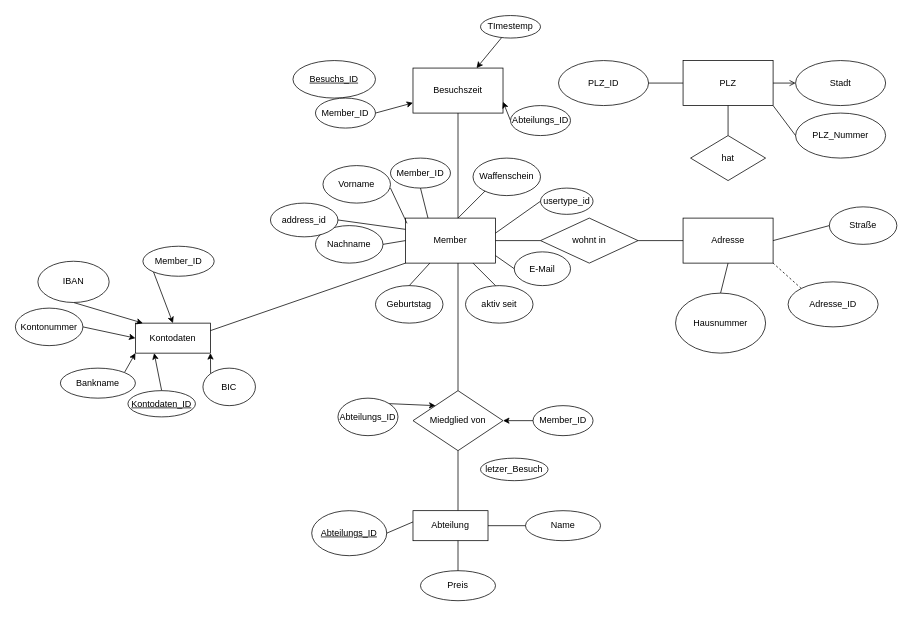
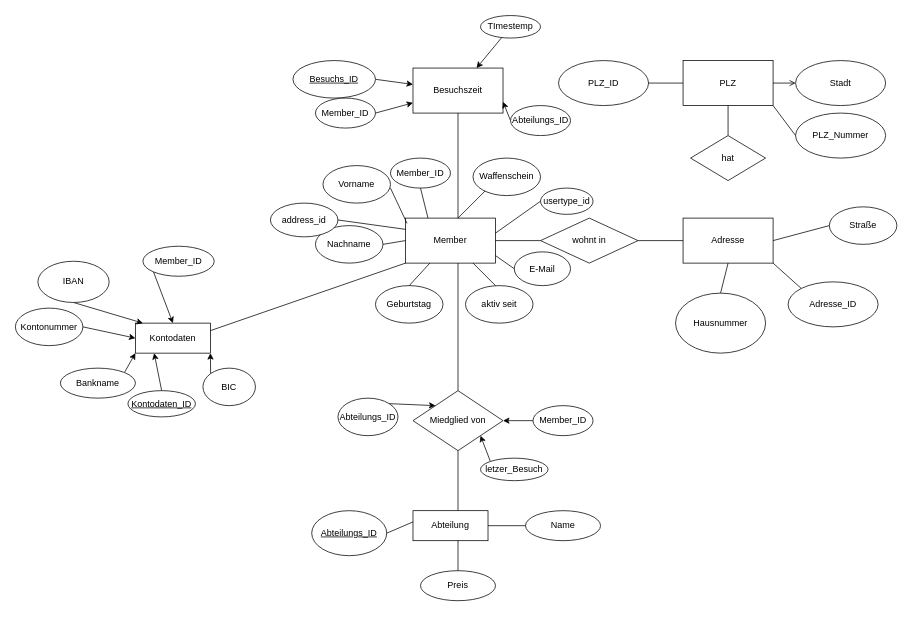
none -> (391, 81)
(787, 275) -> (787, 275)
none -> (486, 451)
